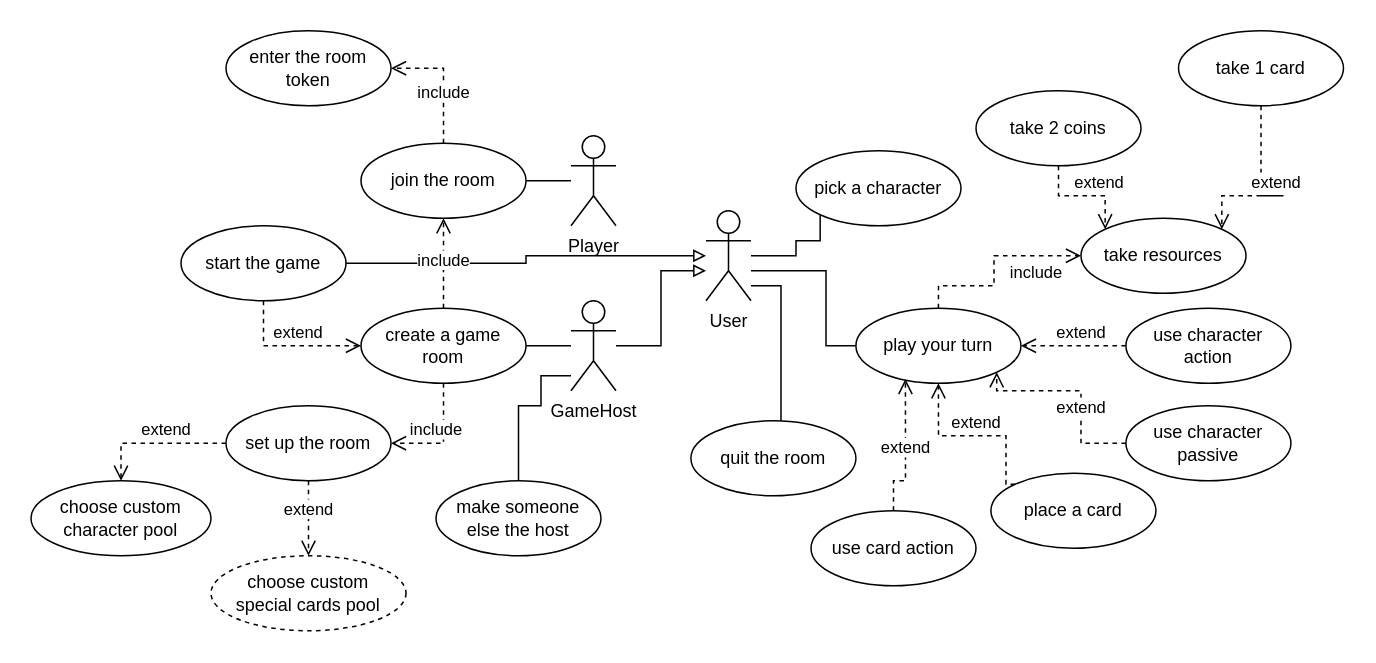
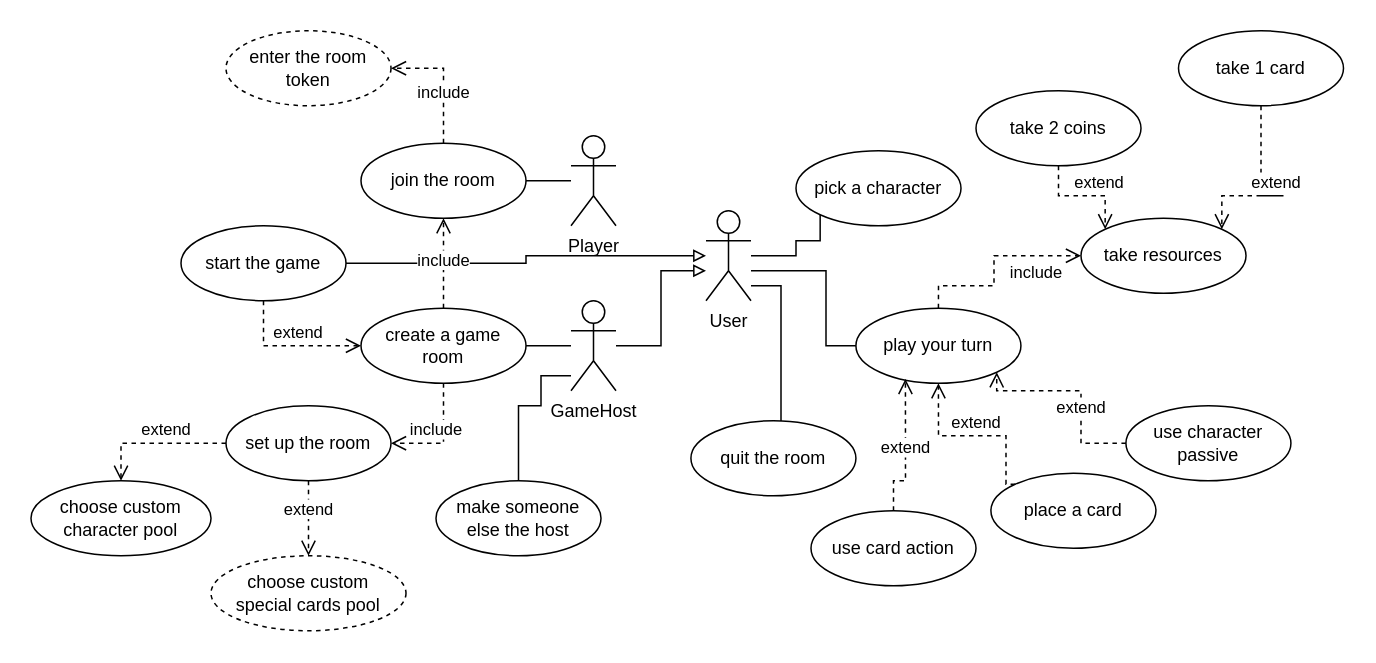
(308, 68) -> (308, 68)
(1075, 346) -> none
(1208, 346) -> none
